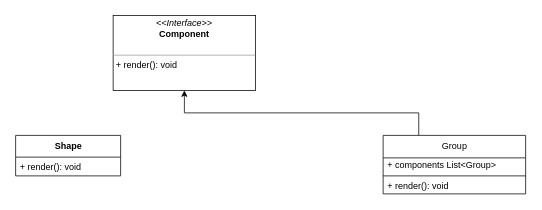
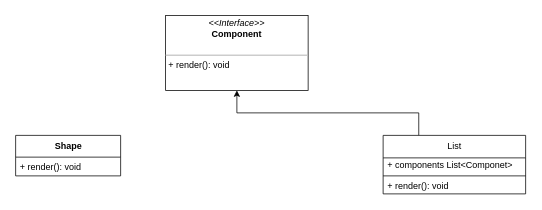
(184, 53) -> (237, 53)
(455, 146) -> (455, 146)
(444, 165) -> (452, 165)
